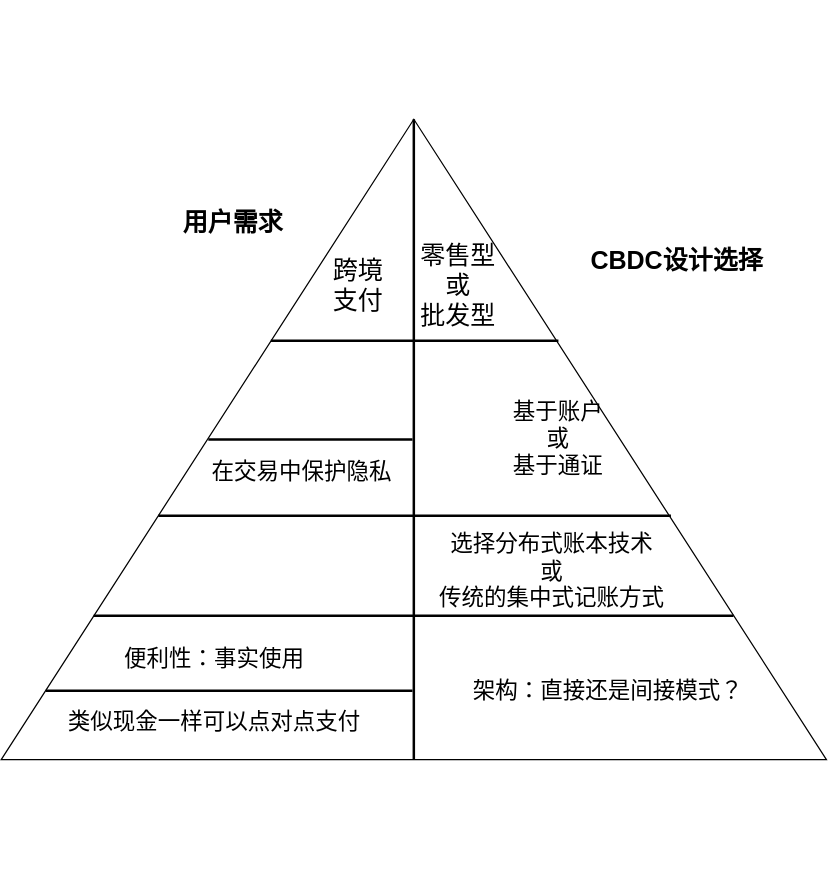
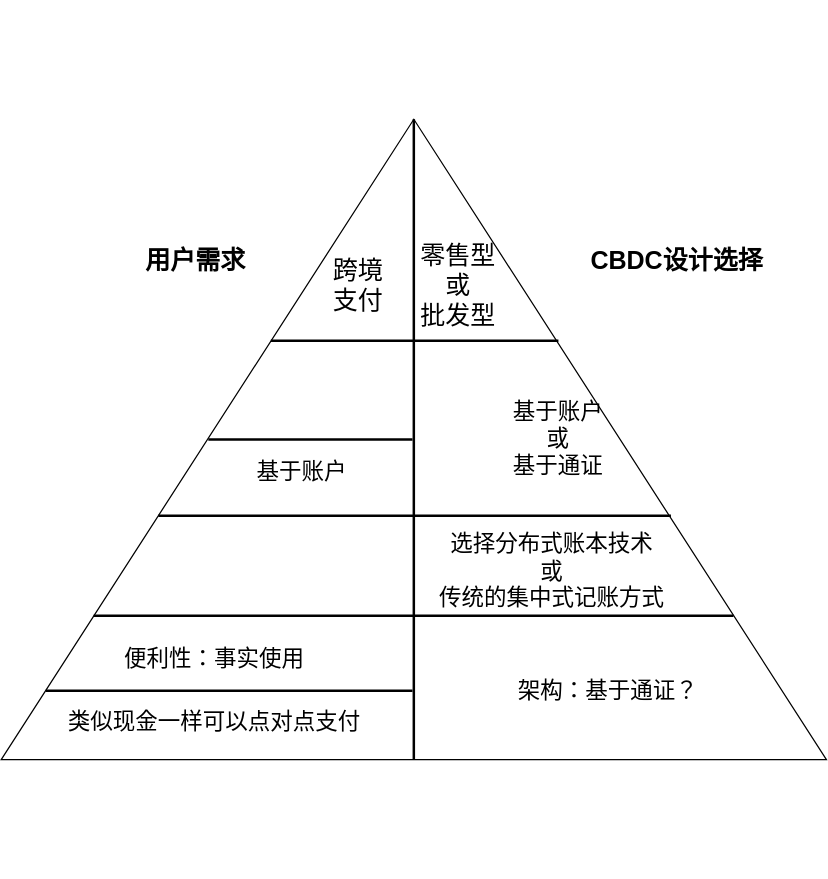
(233, 222) -> (196, 259)
(302, 472) -> (302, 472)
(608, 691) -> (608, 691)
